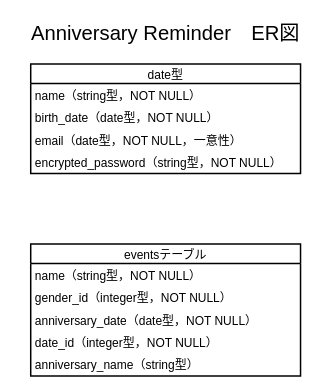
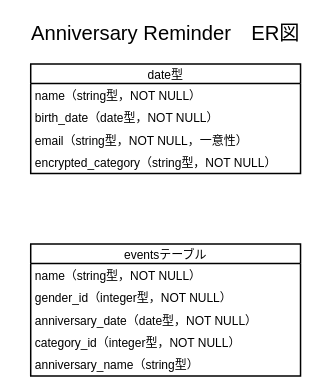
(135, 141) -> (140, 141)
(163, 163) -> (163, 163)
(128, 343) -> (141, 343)
